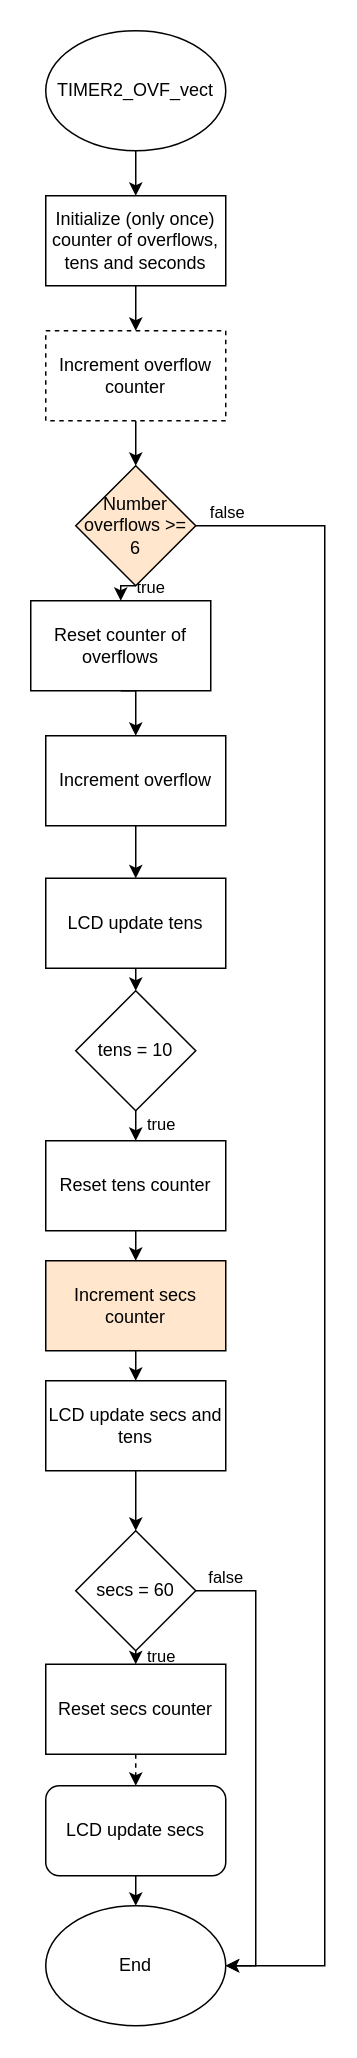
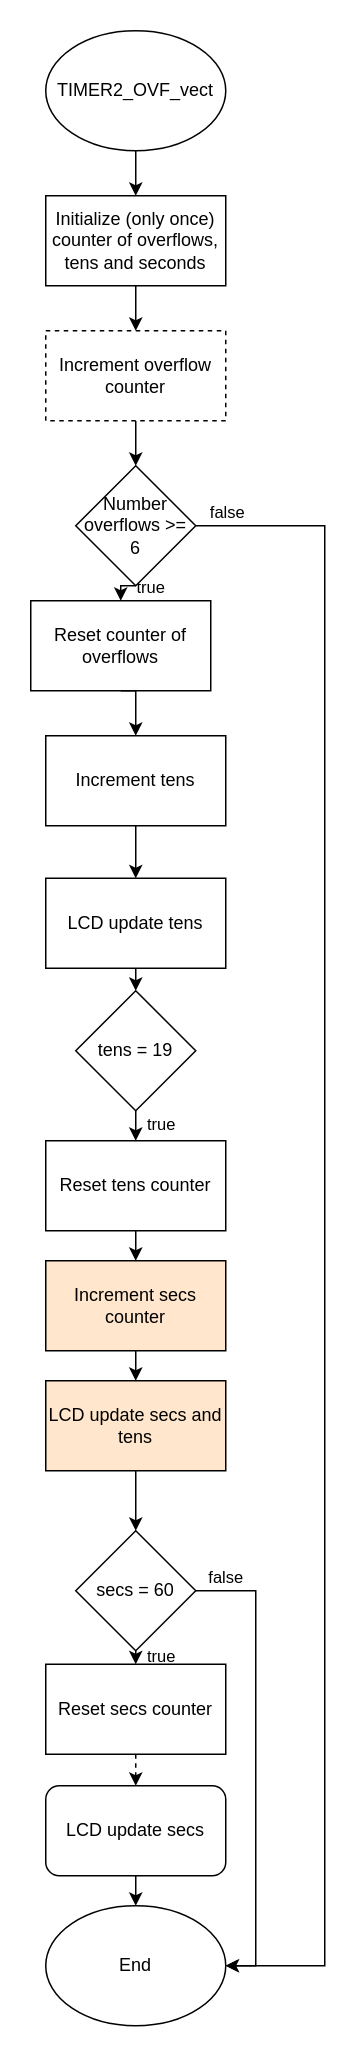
(136, 526) -> (136, 526)
(196, 526) -> (234, 1966)
(136, 781) -> (136, 781)
(136, 1051) -> (136, 1051)
(136, 1426) -> (136, 1426)
